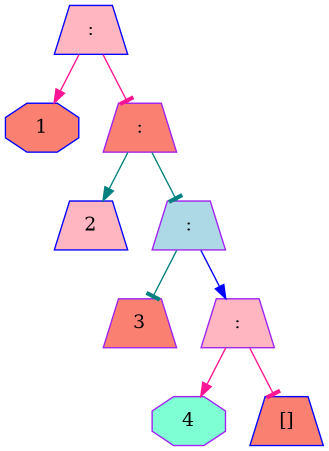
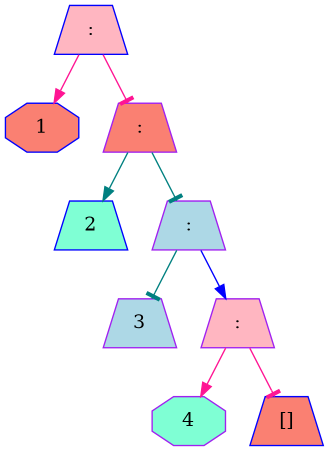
(91, 225) -> (91, 225)
(140, 323) -> (140, 323)
